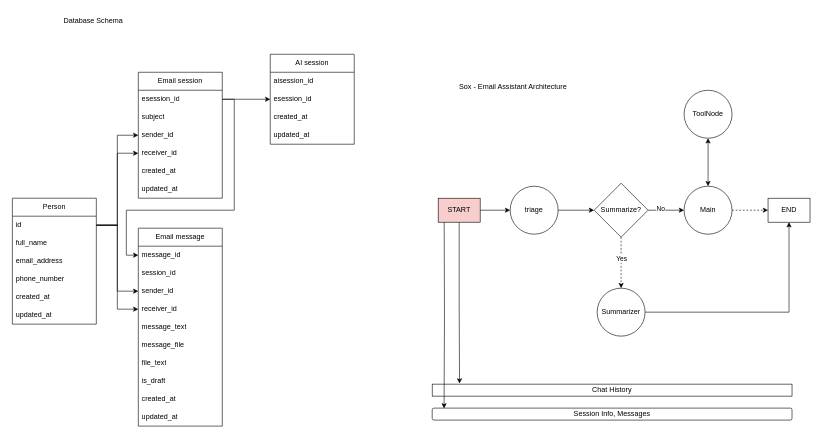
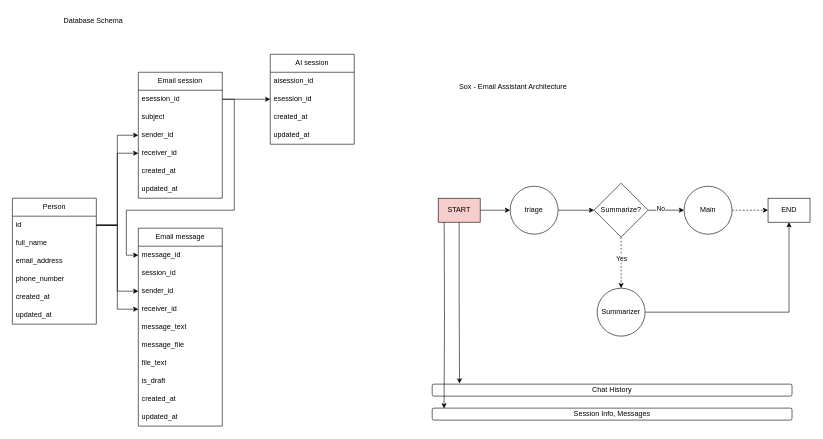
(708, 114) -> none
(708, 181) -> none
(612, 390) -> (612, 390)
